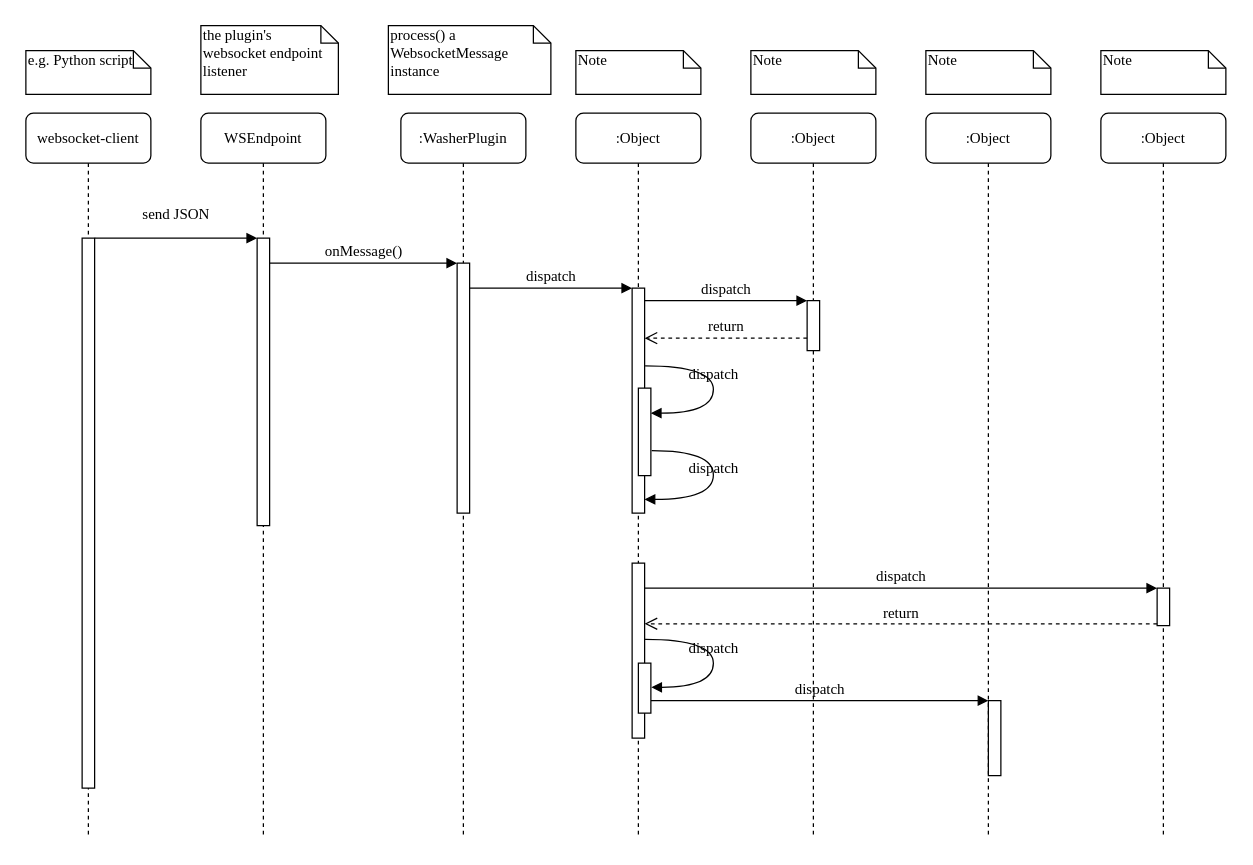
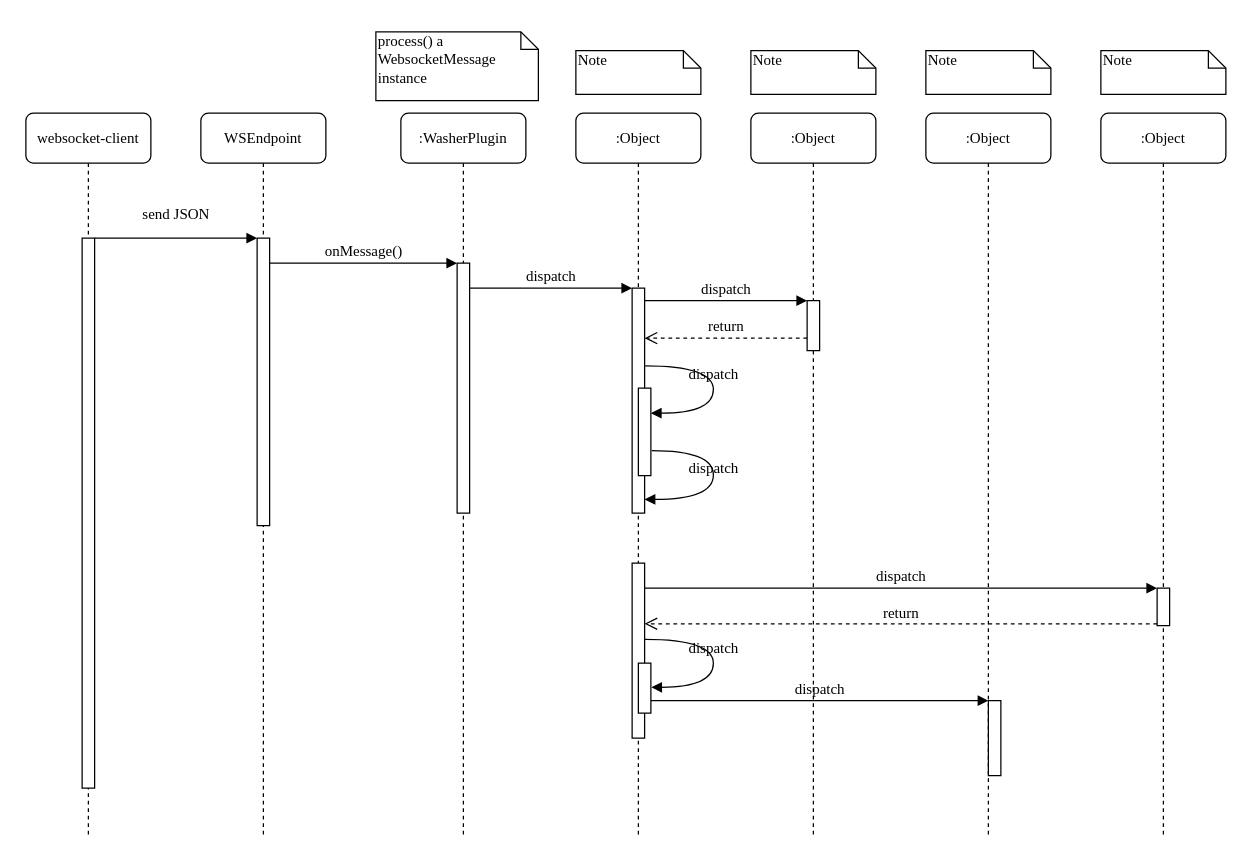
(269, 60) -> none
(469, 60) -> (457, 66)
(88, 73) -> none
